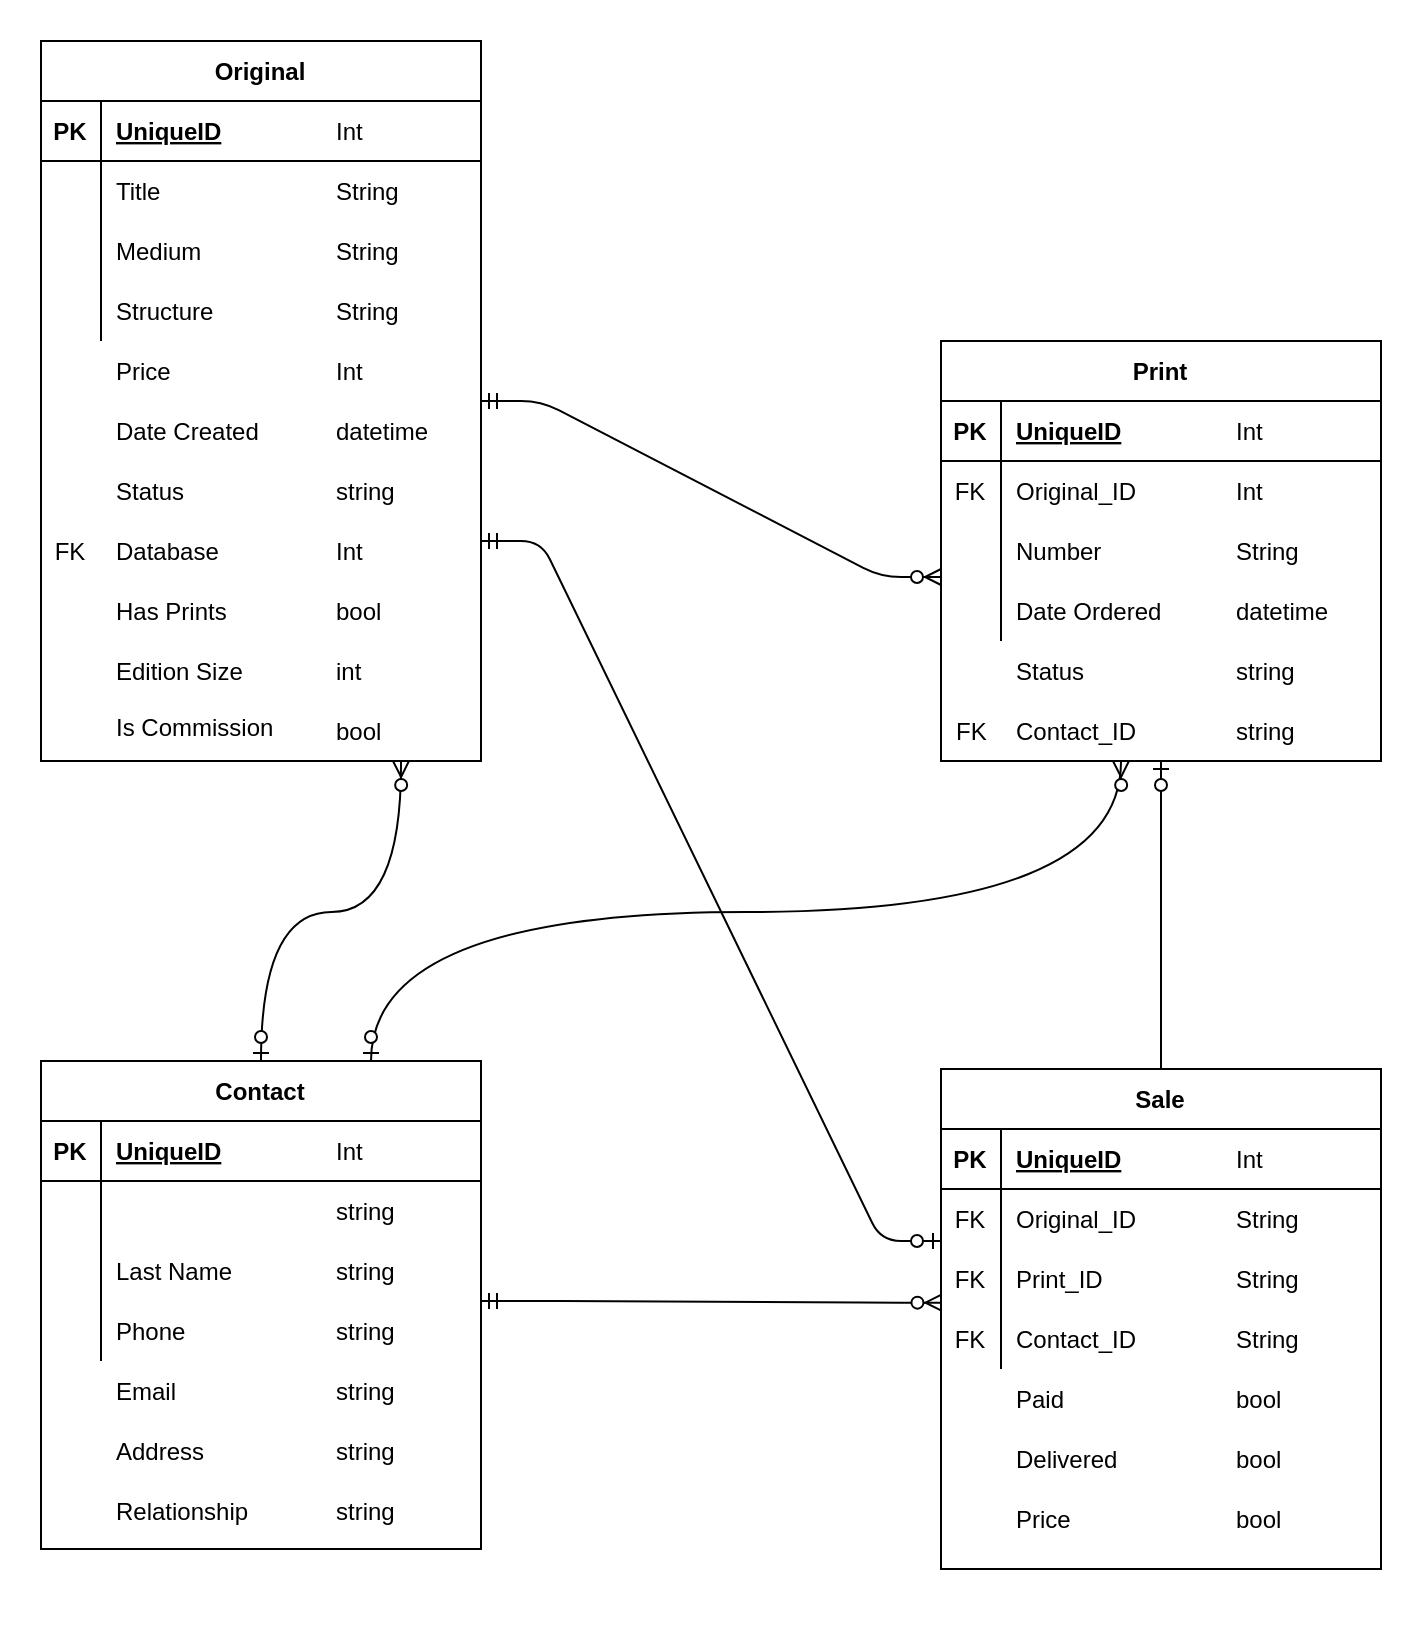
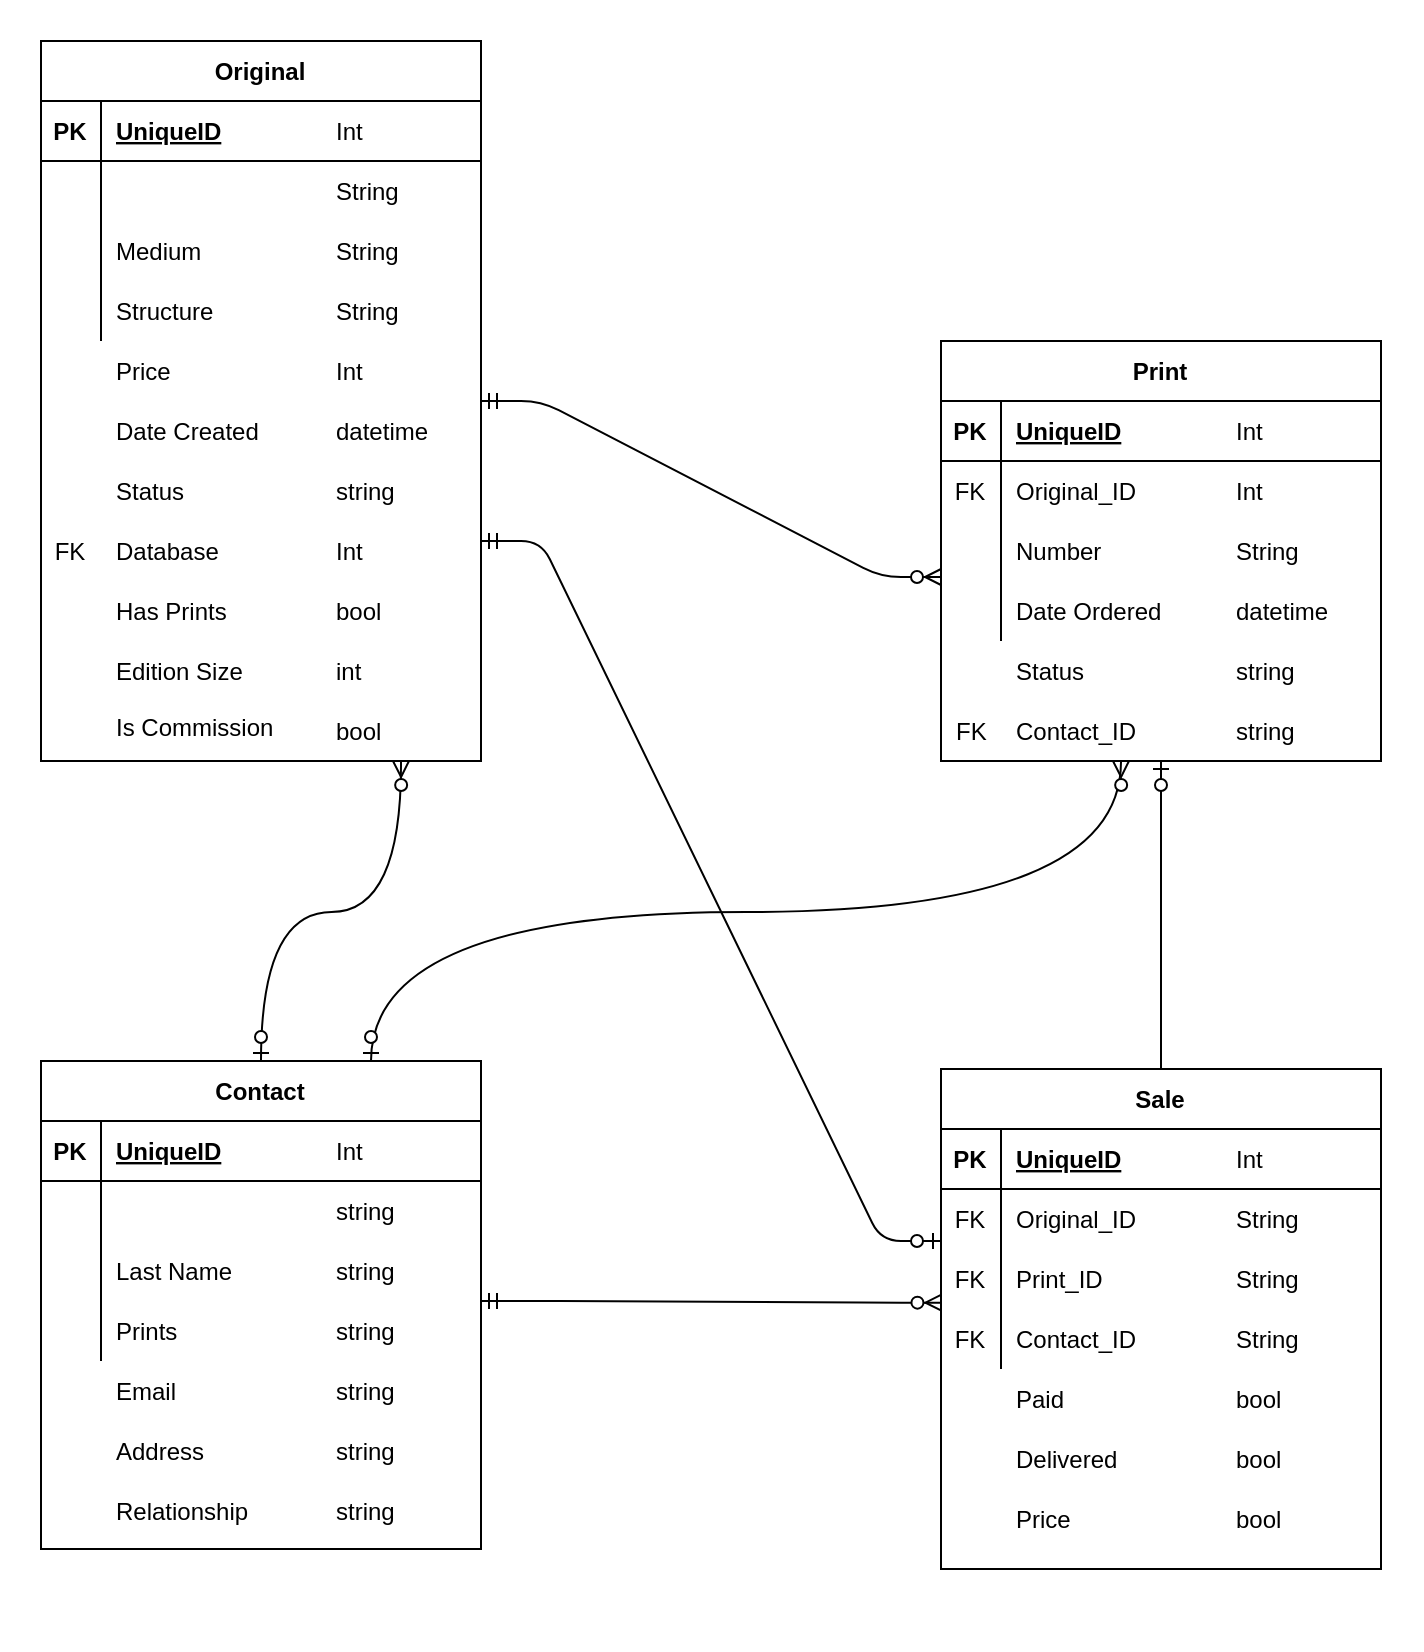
(191, 191) -> none
(150, 1332) -> (153, 1332)
